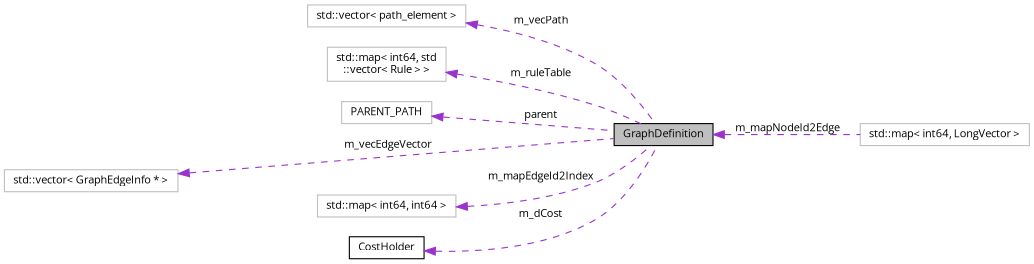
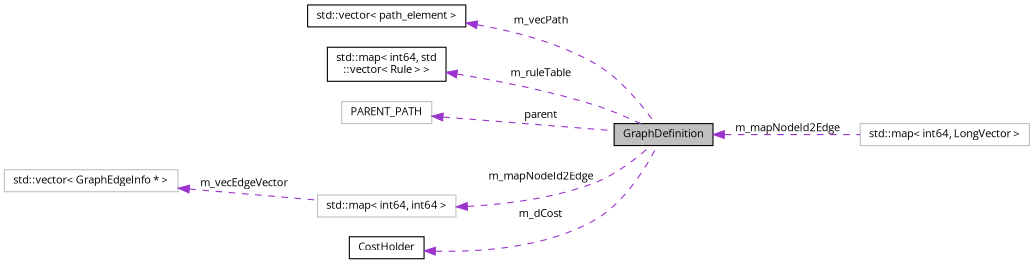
(387, 16) -> (387, 16)
(387, 64) -> (387, 64)
(402, 156) -> (253, 195)
(540, 177) -> (540, 177)
